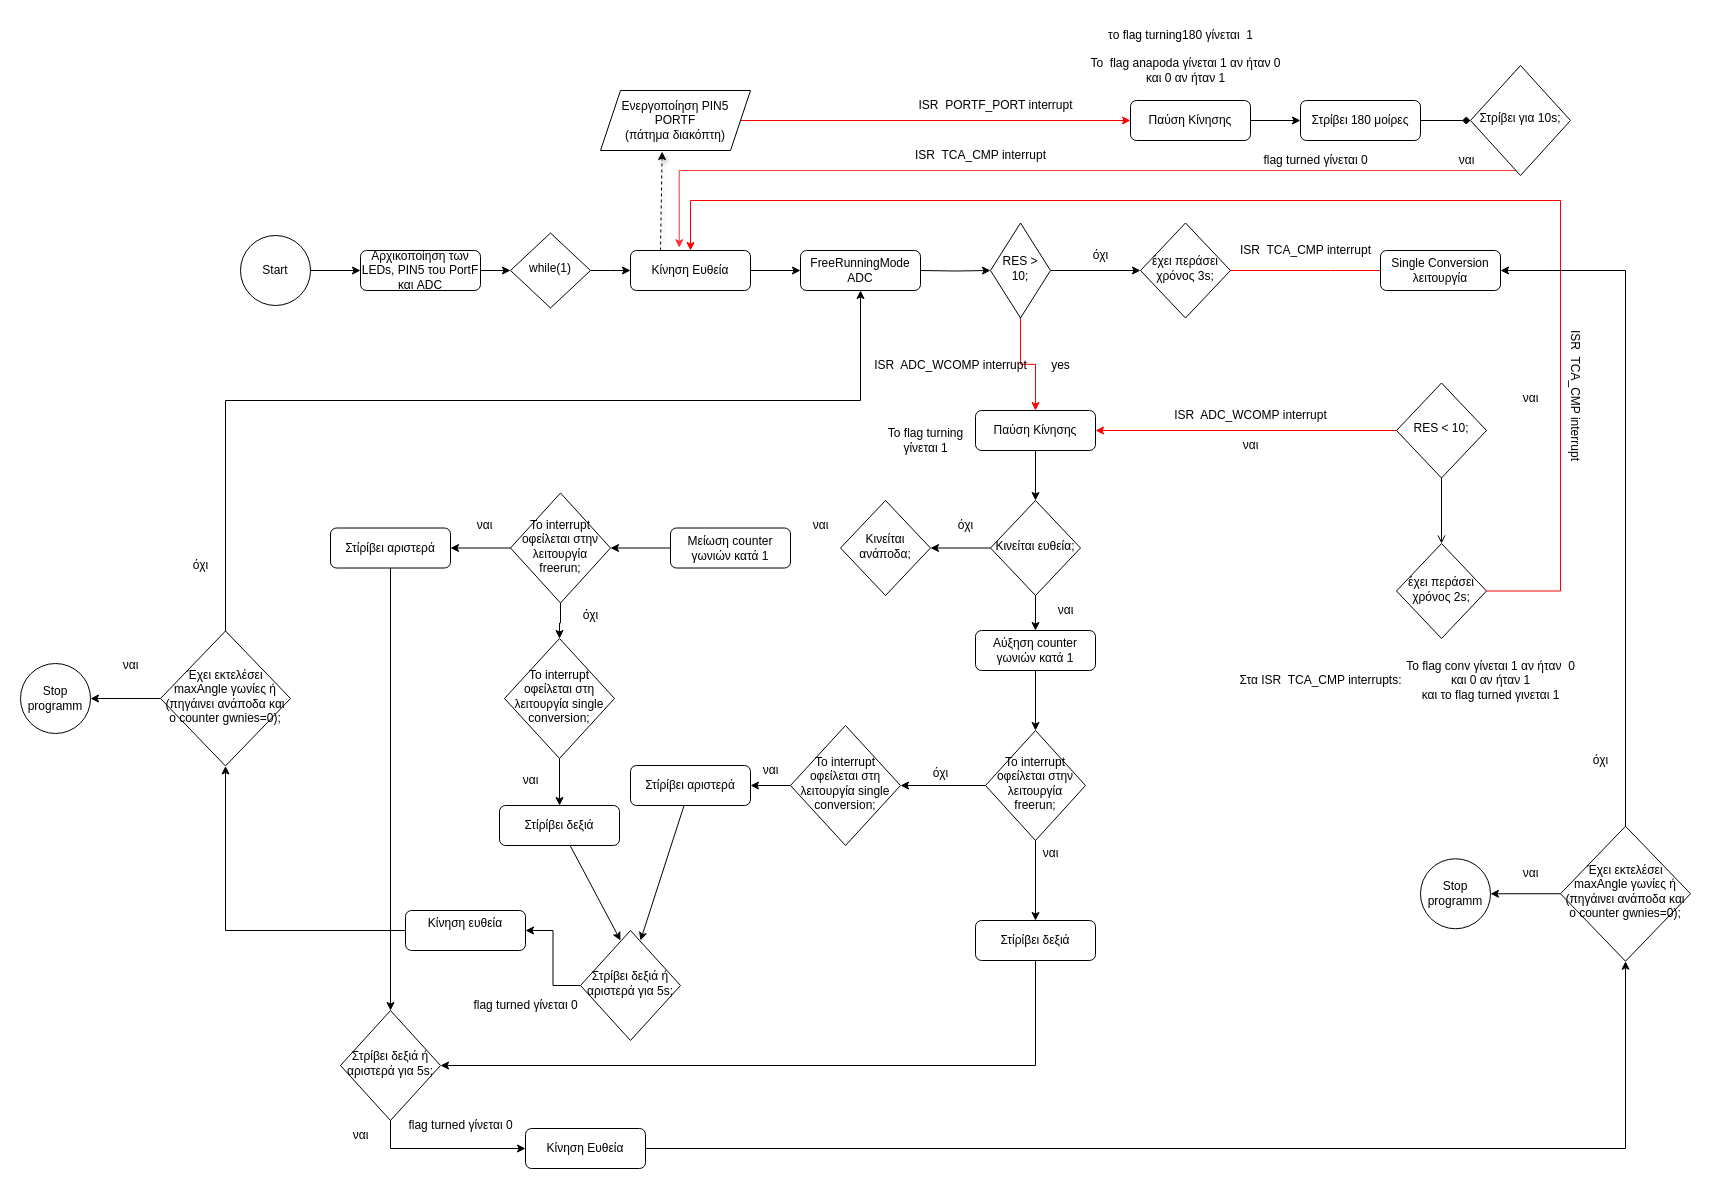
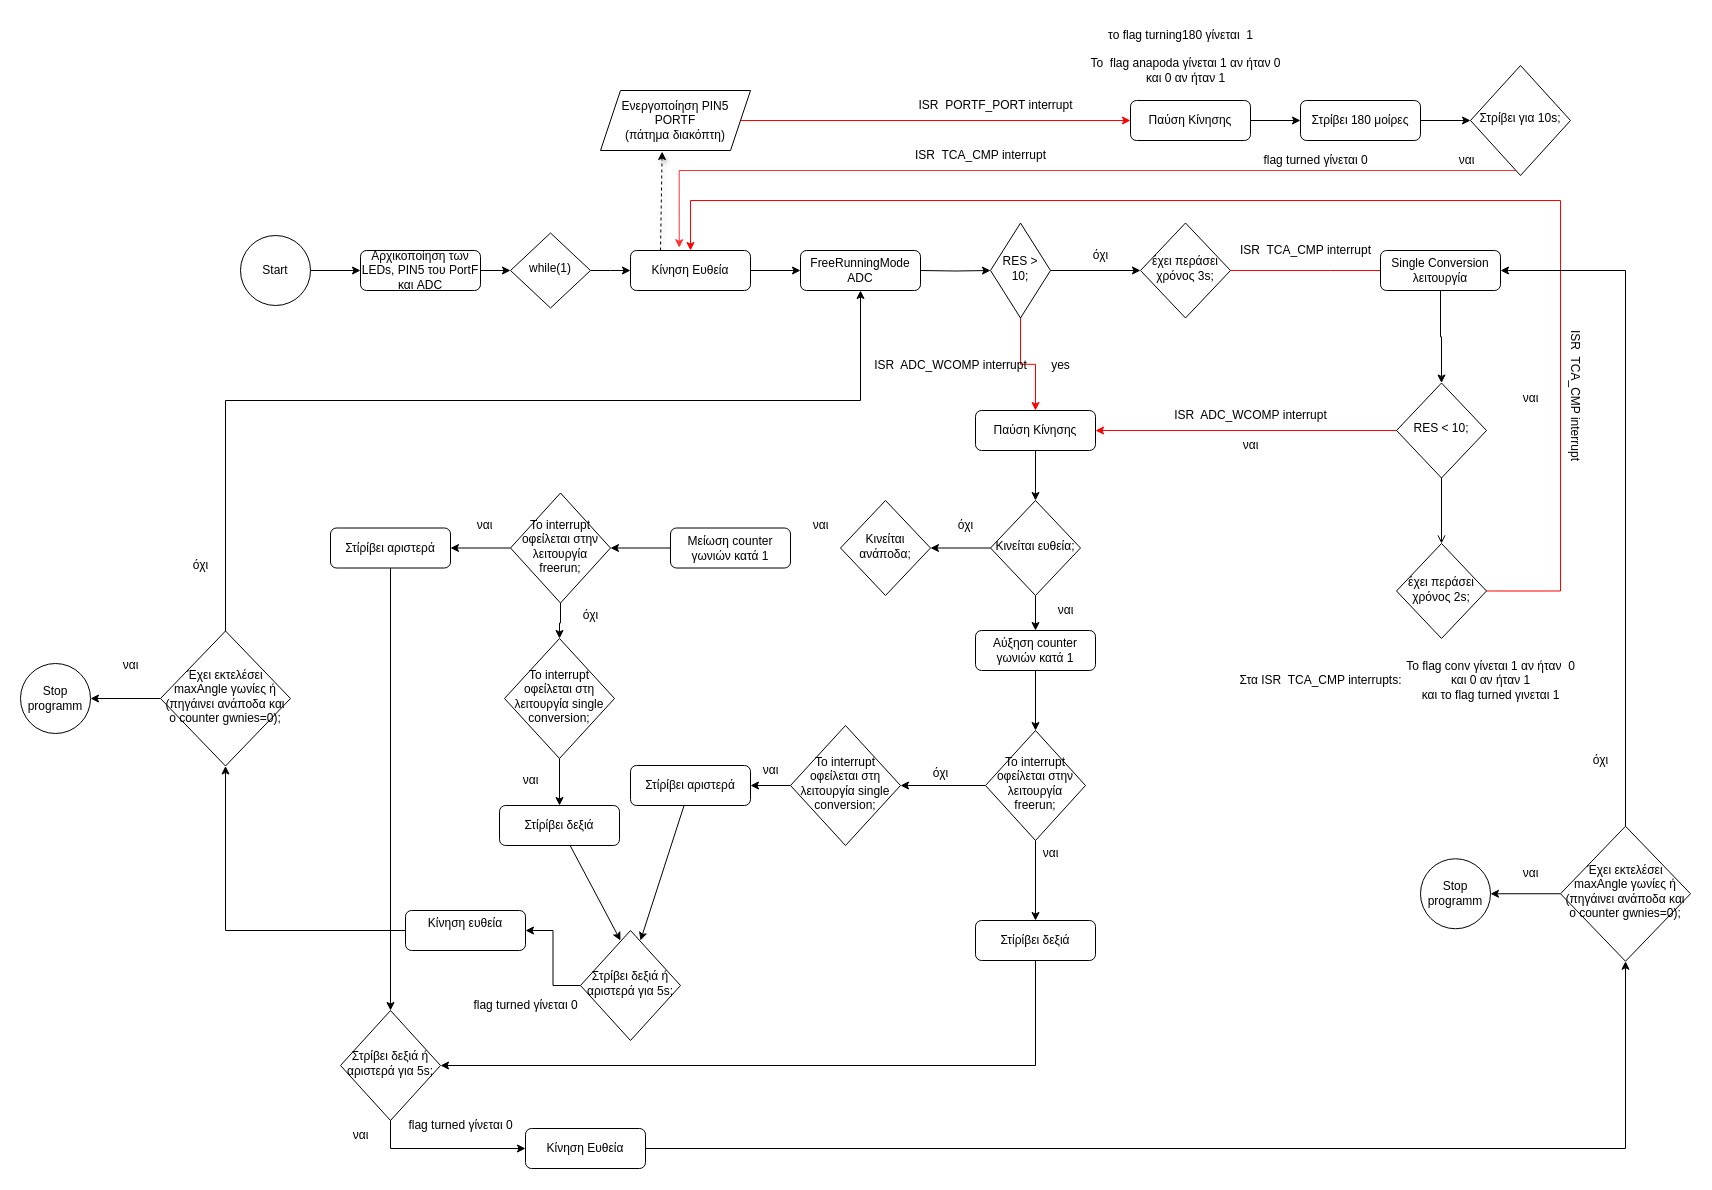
(1462, 121) -> (1462, 121)
none -> (1441, 334)
(926, 441) -> none
